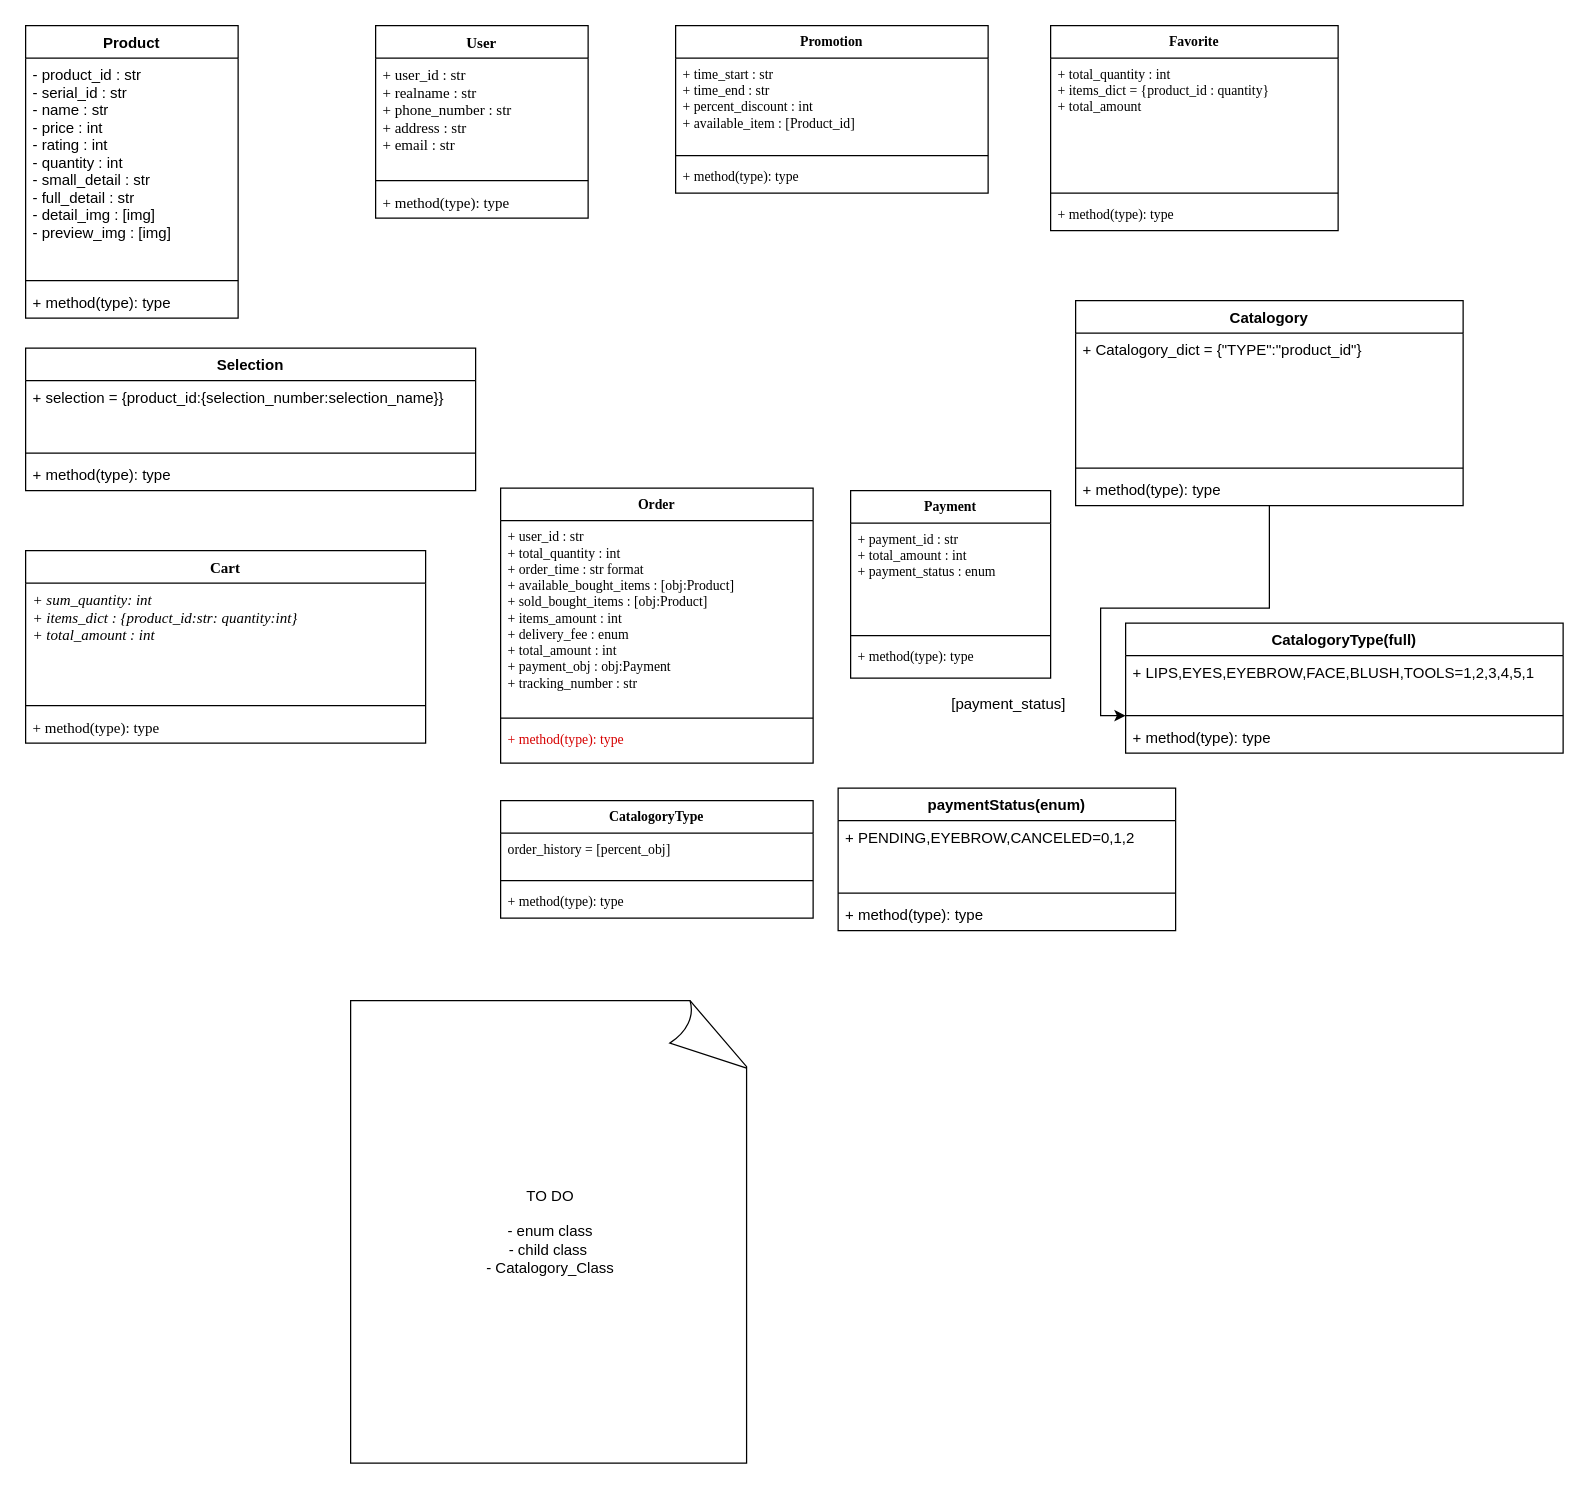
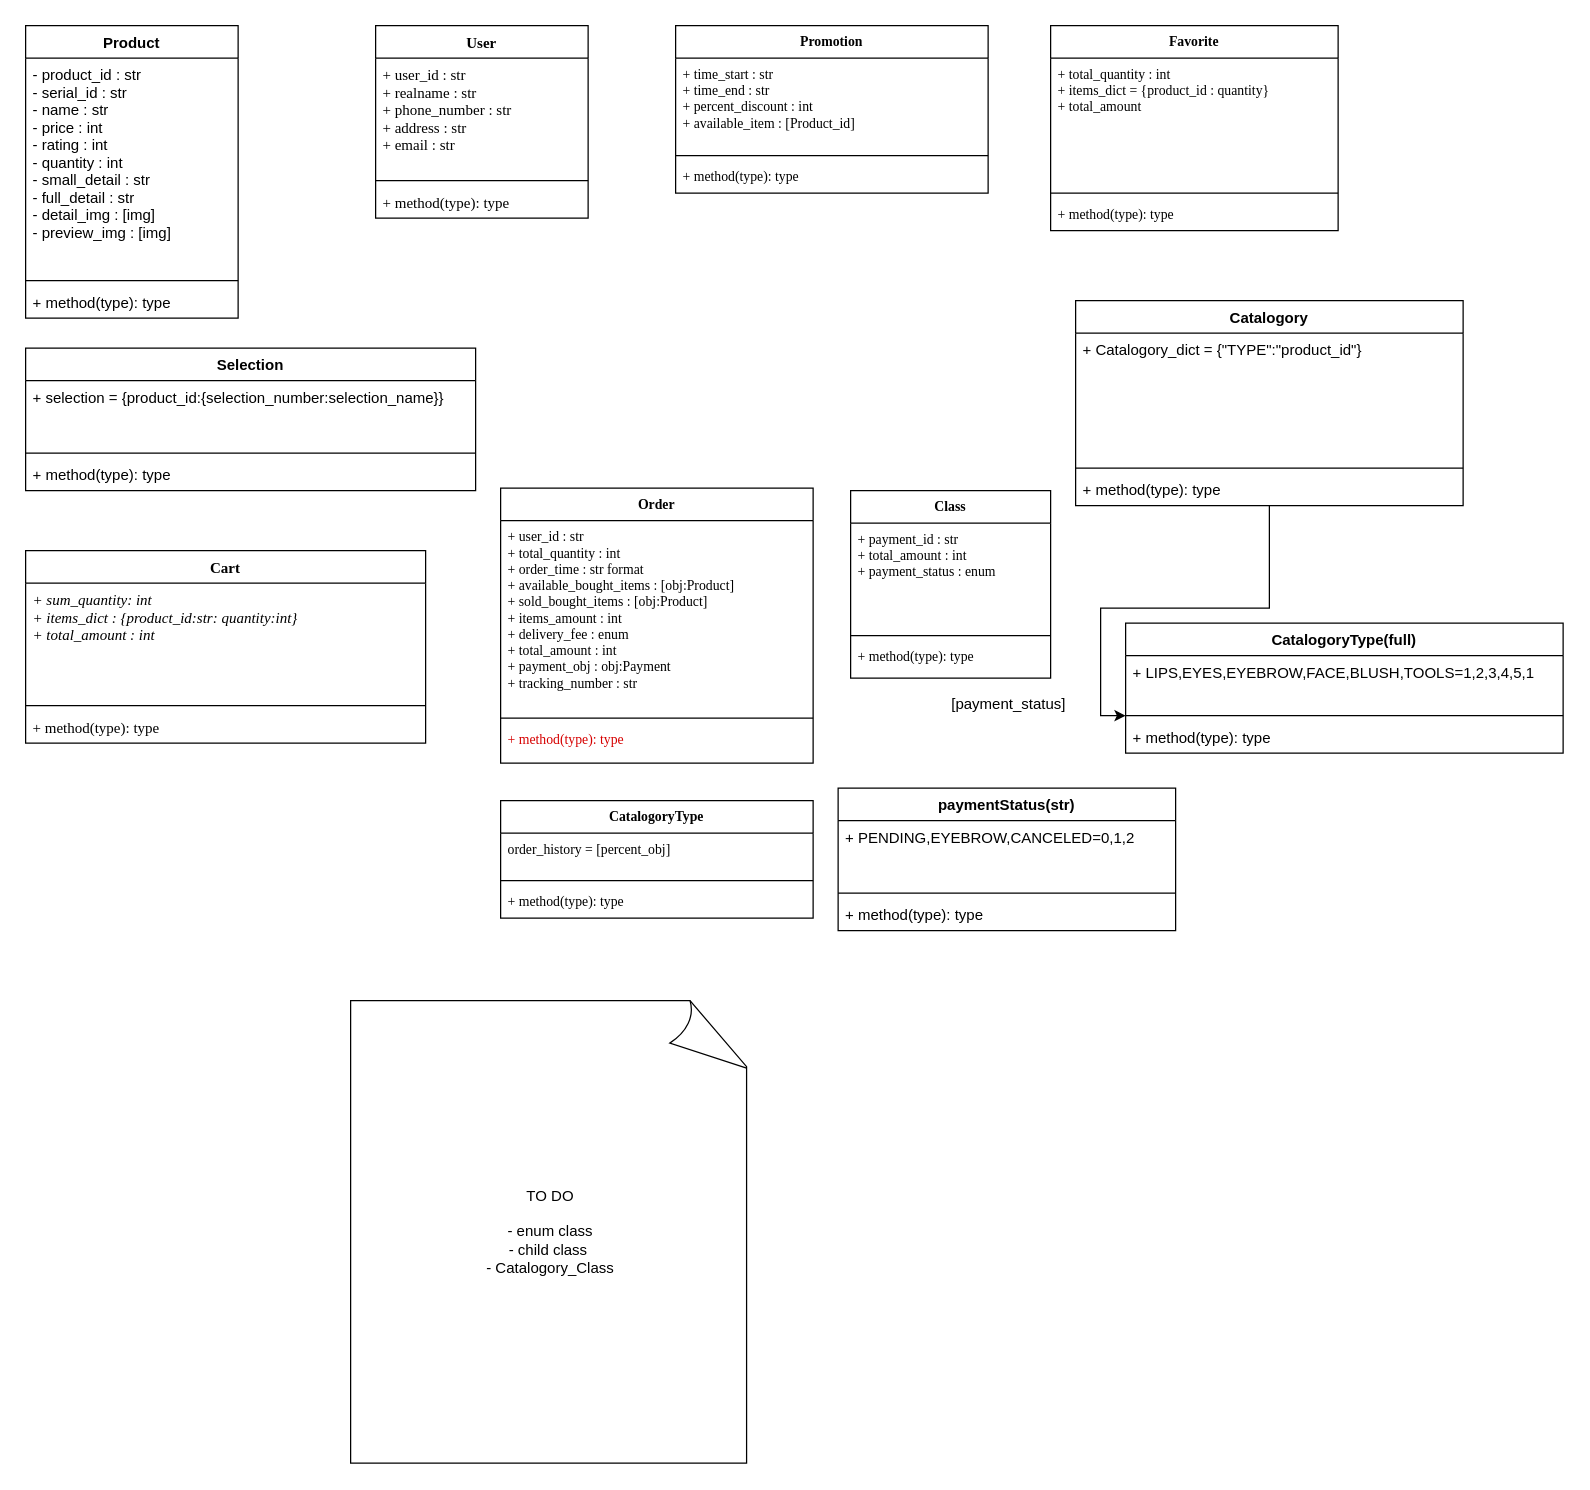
(950, 507) -> (950, 507)
(1006, 805) -> (1006, 805)
